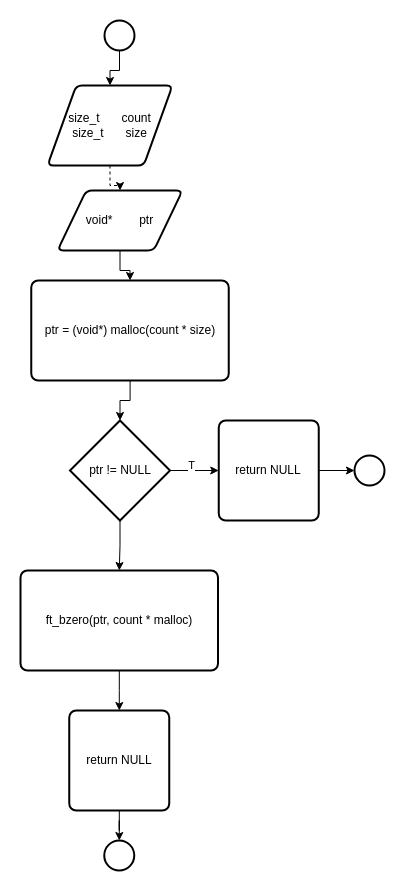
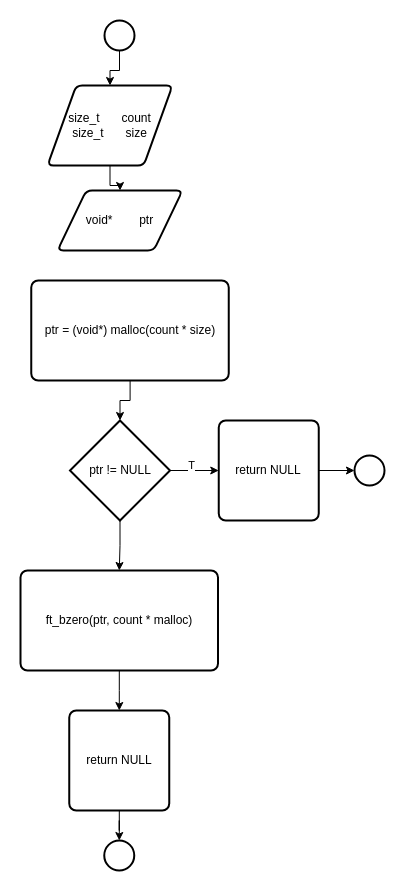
(110, 181) -> (110, 181)
(120, 267) -> none
